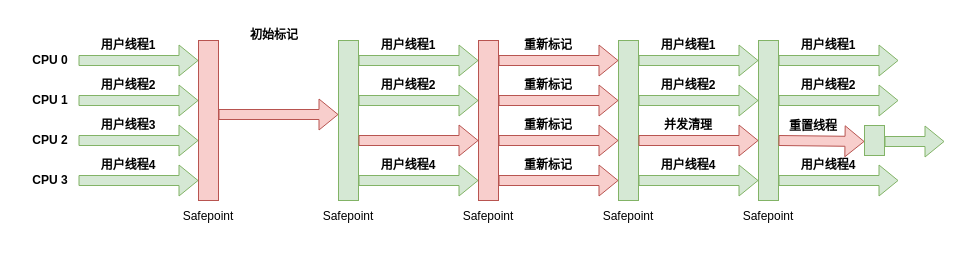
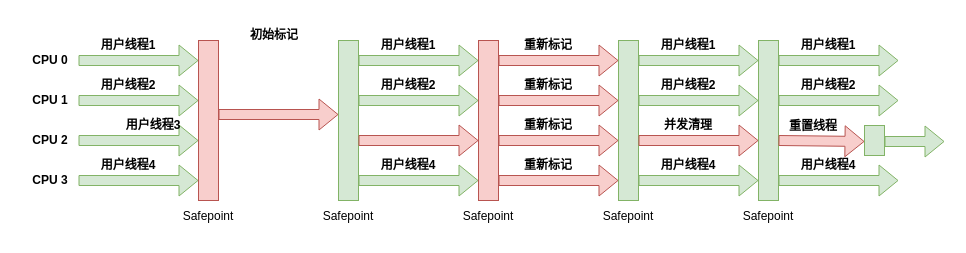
(129, 126) -> (154, 126)
